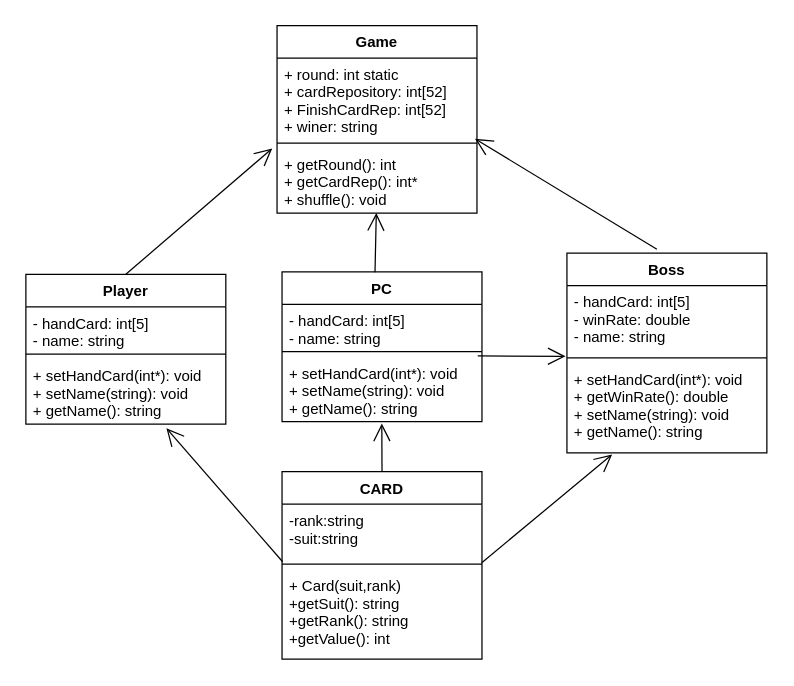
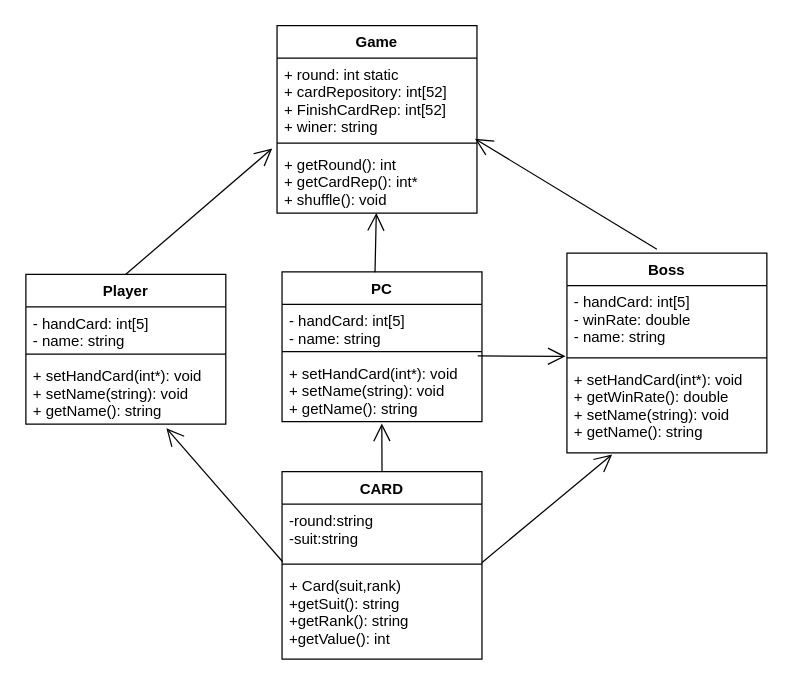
(335, 521) -> (339, 521)
